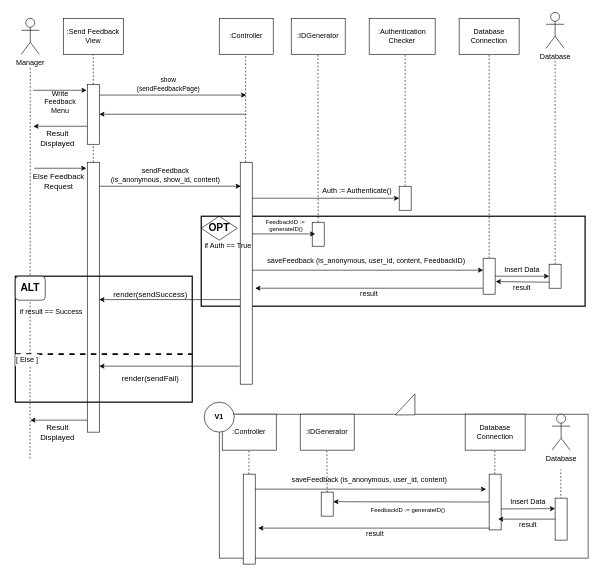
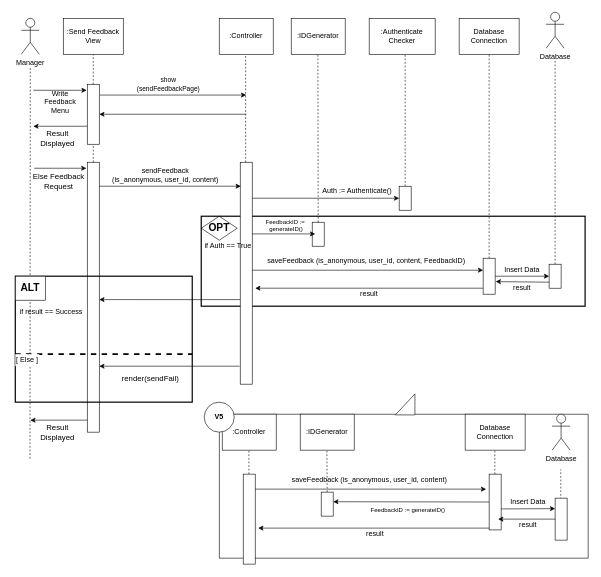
(402, 36) -> (402, 36)
(166, 176) -> (166, 176)
(30, 288) -> (30, 288)
(150, 294) -> none
(219, 417) -> (219, 417)
